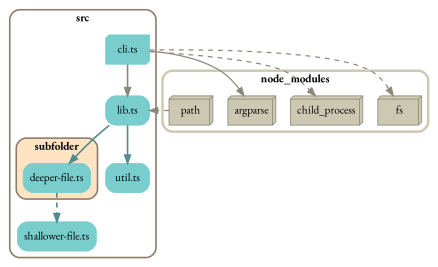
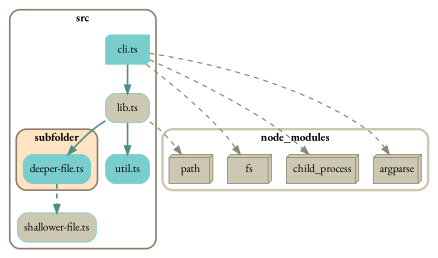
(199, 61) -> (274, 84)
(128, 76) -> (128, 75)
(128, 110) -> (128, 108)
(163, 110) -> (168, 138)
(57, 236) -> (57, 228)
